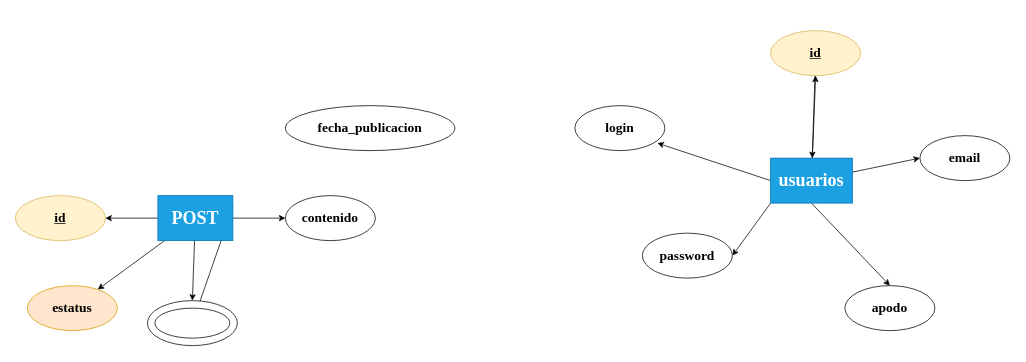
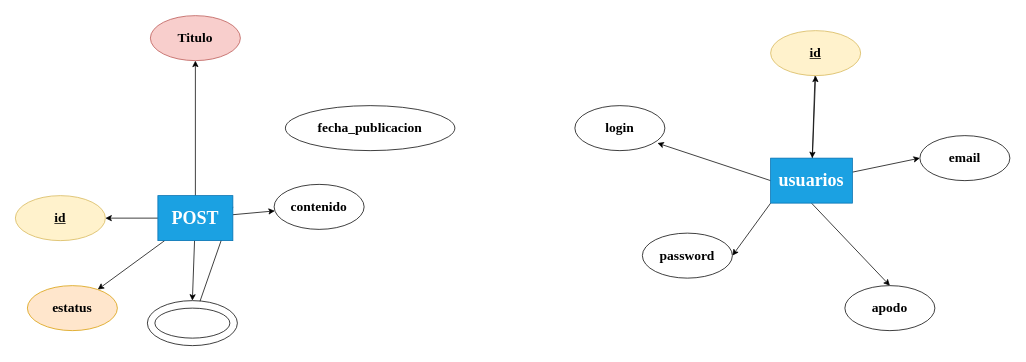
none -> (195, 38)
none -> (195, 130)
(330, 218) -> (319, 207)
